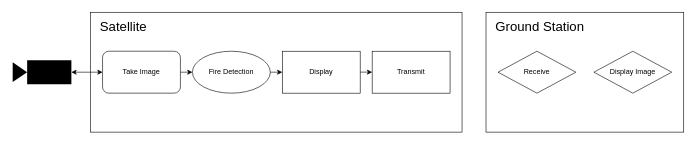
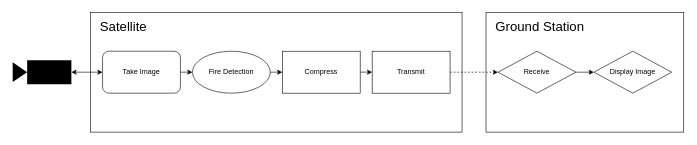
(321, 72) -> (321, 72)
none -> (492, 72)
none -> (588, 72)
